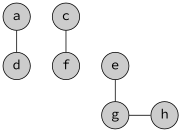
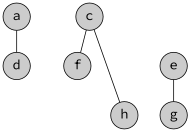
(140, 115) -> (107, 66)
